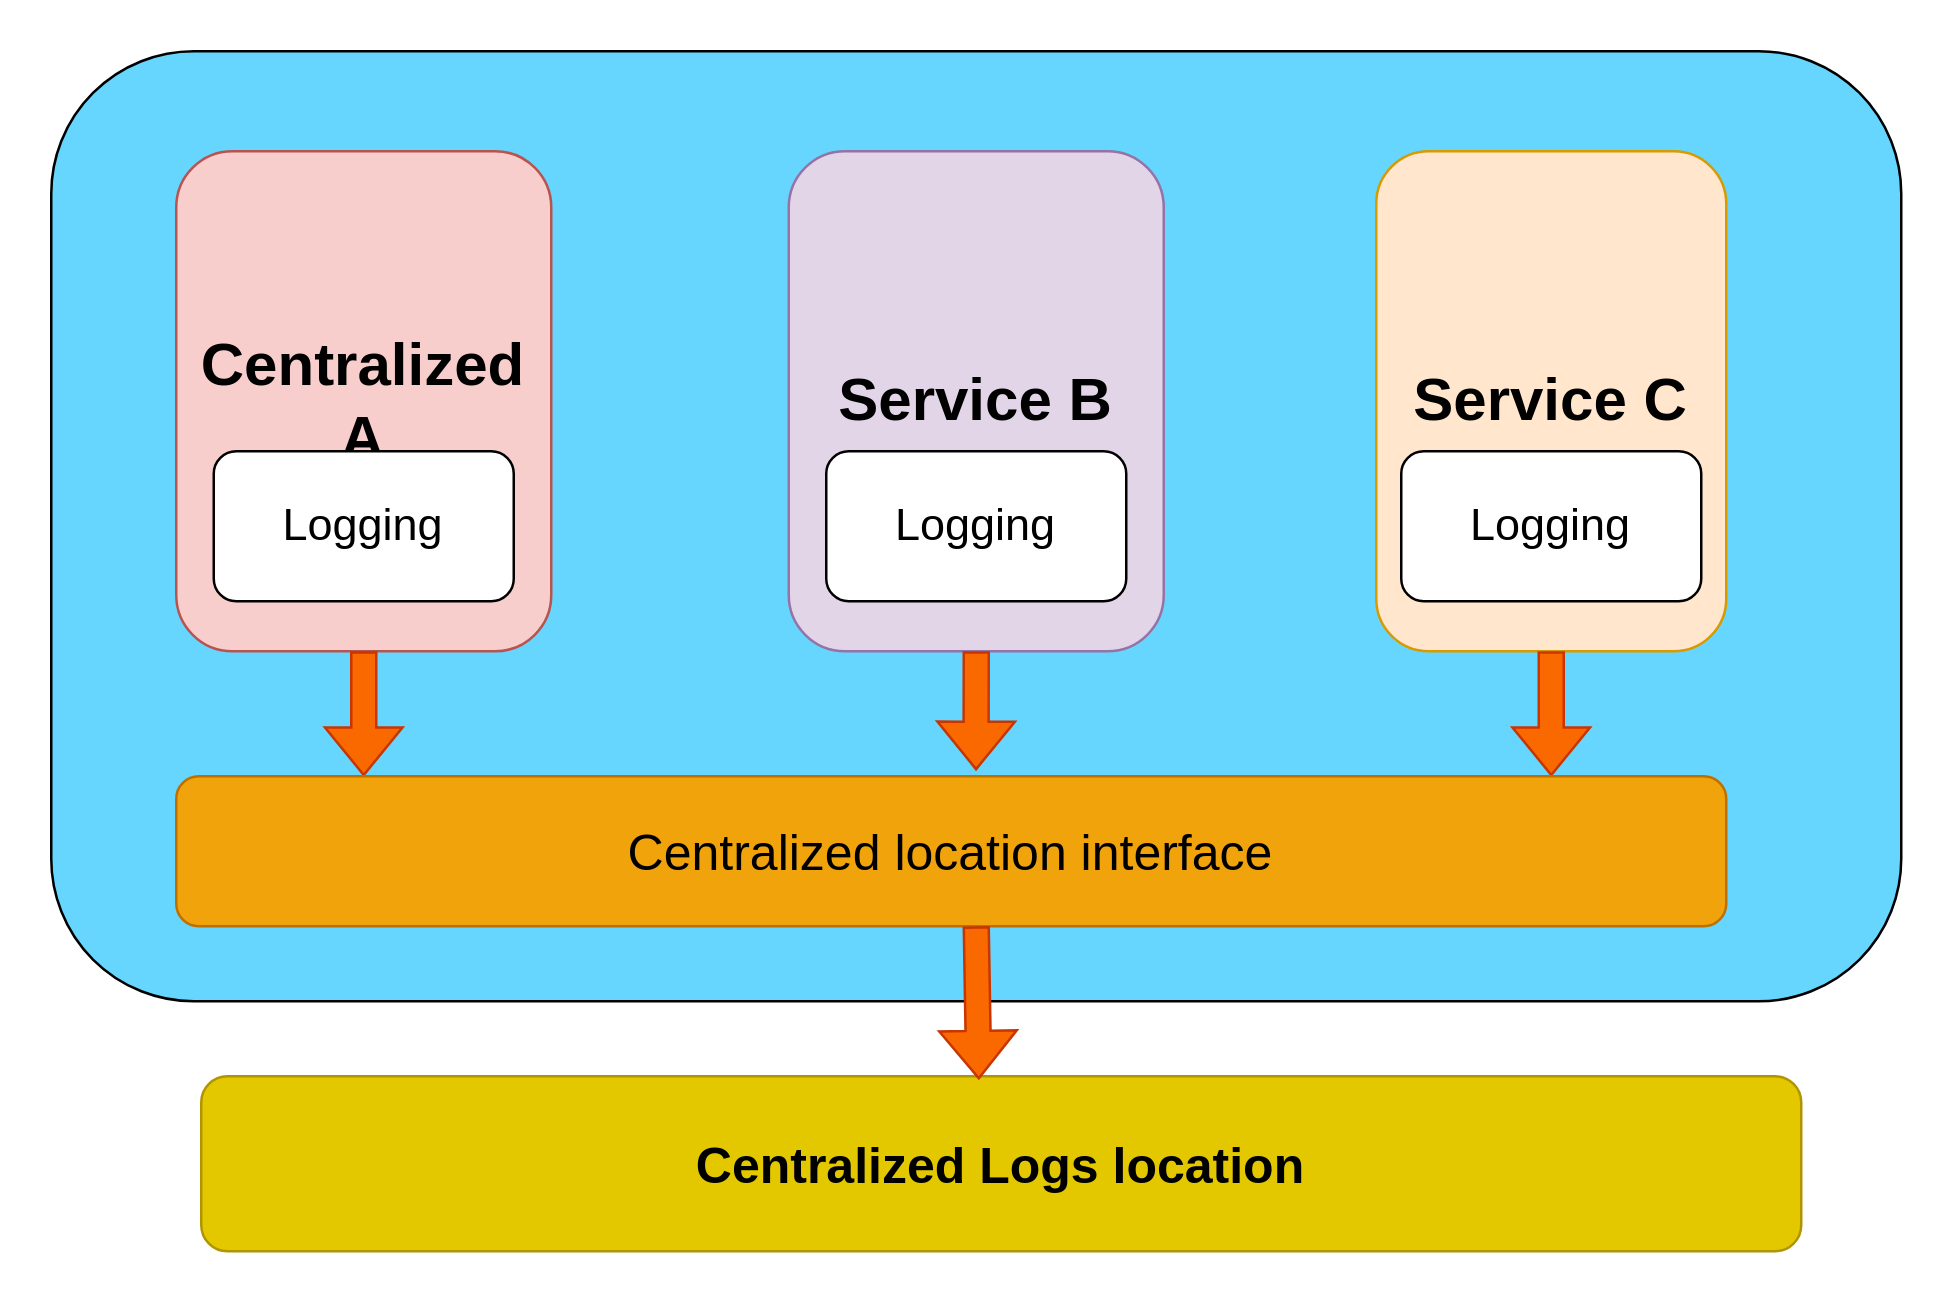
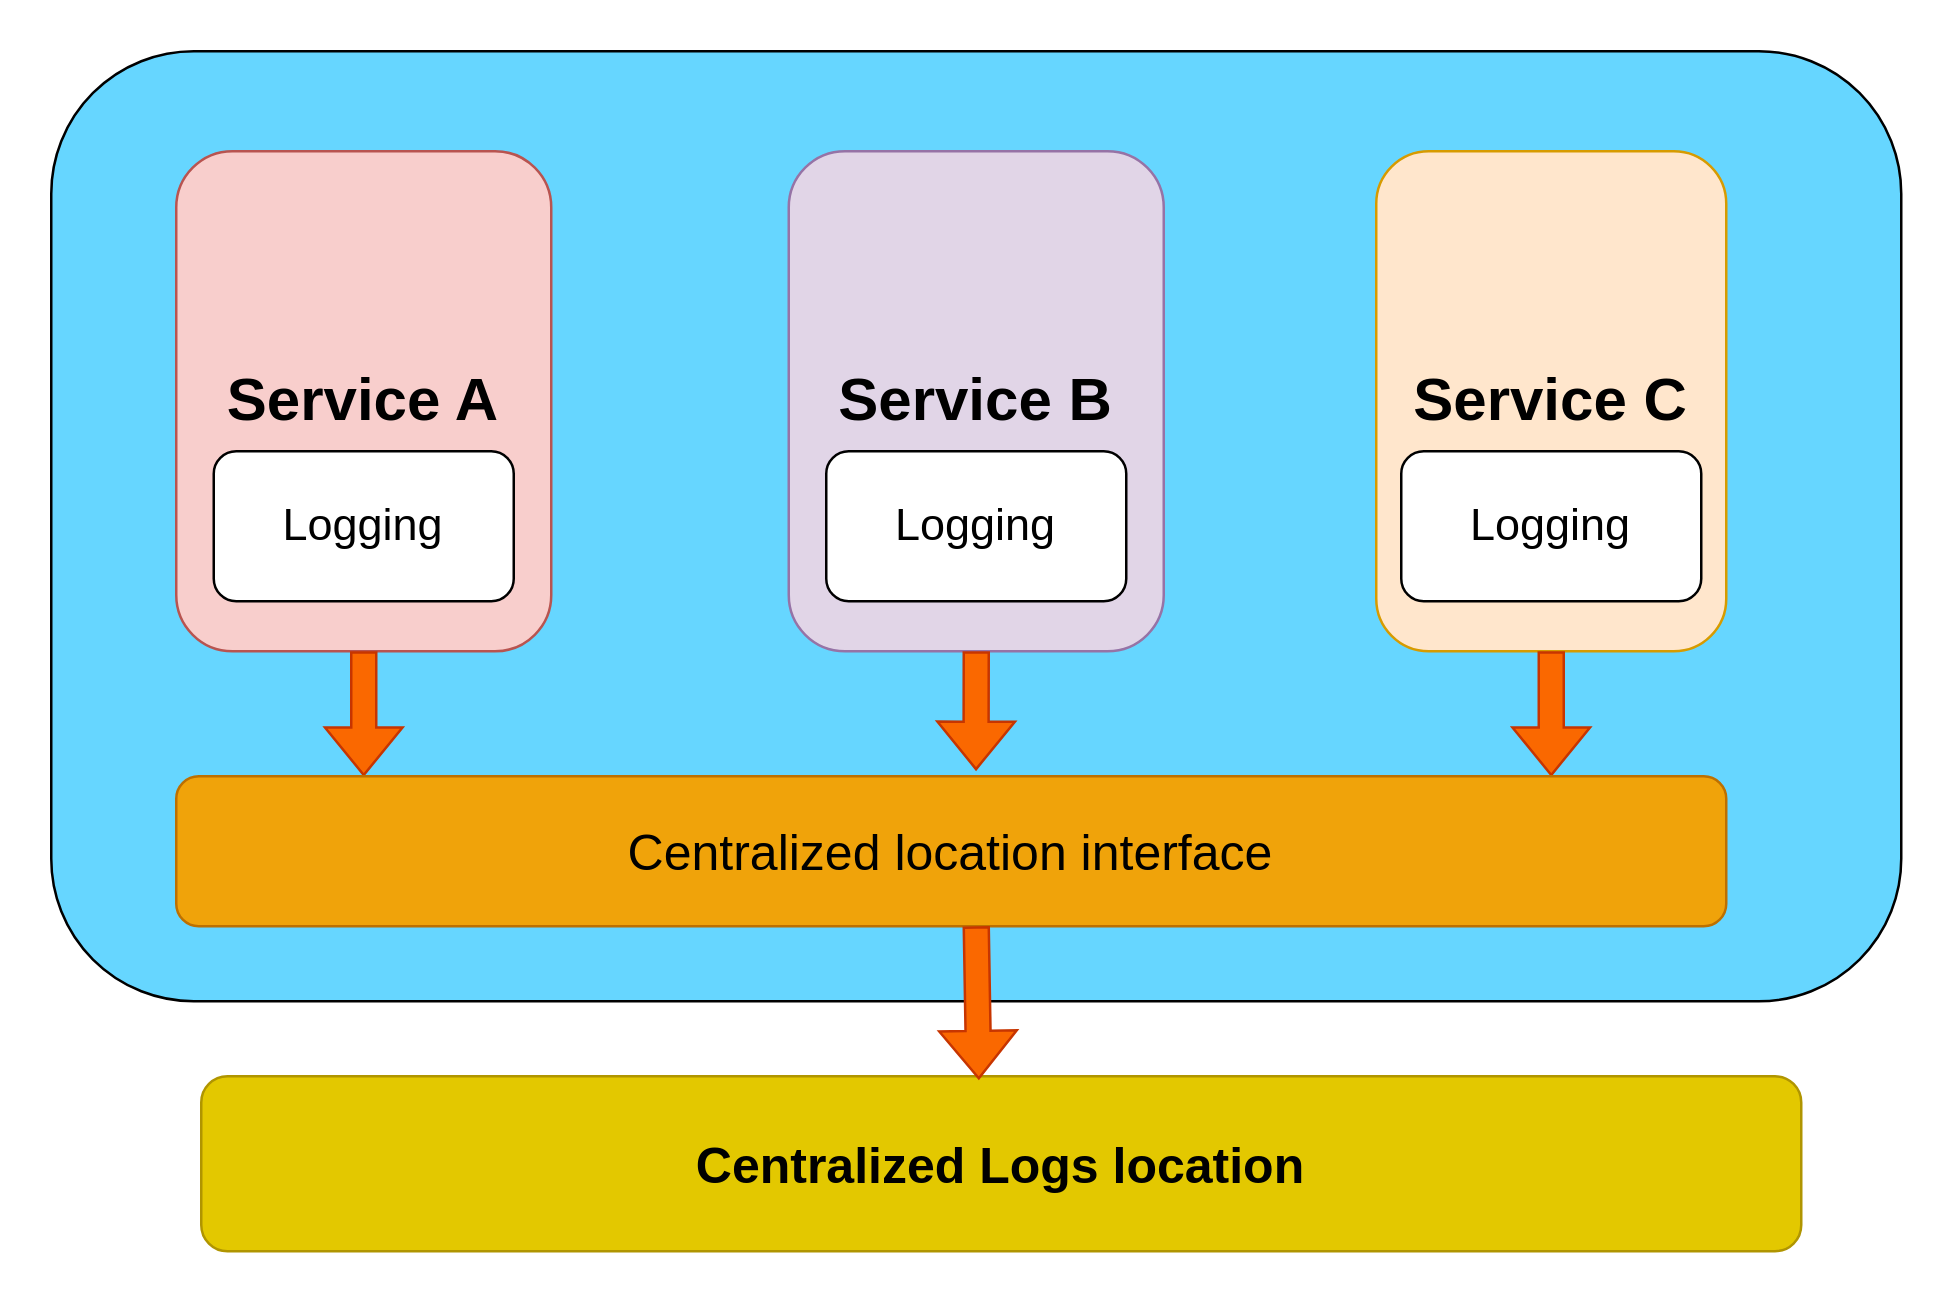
(364, 401) -> (364, 401)
